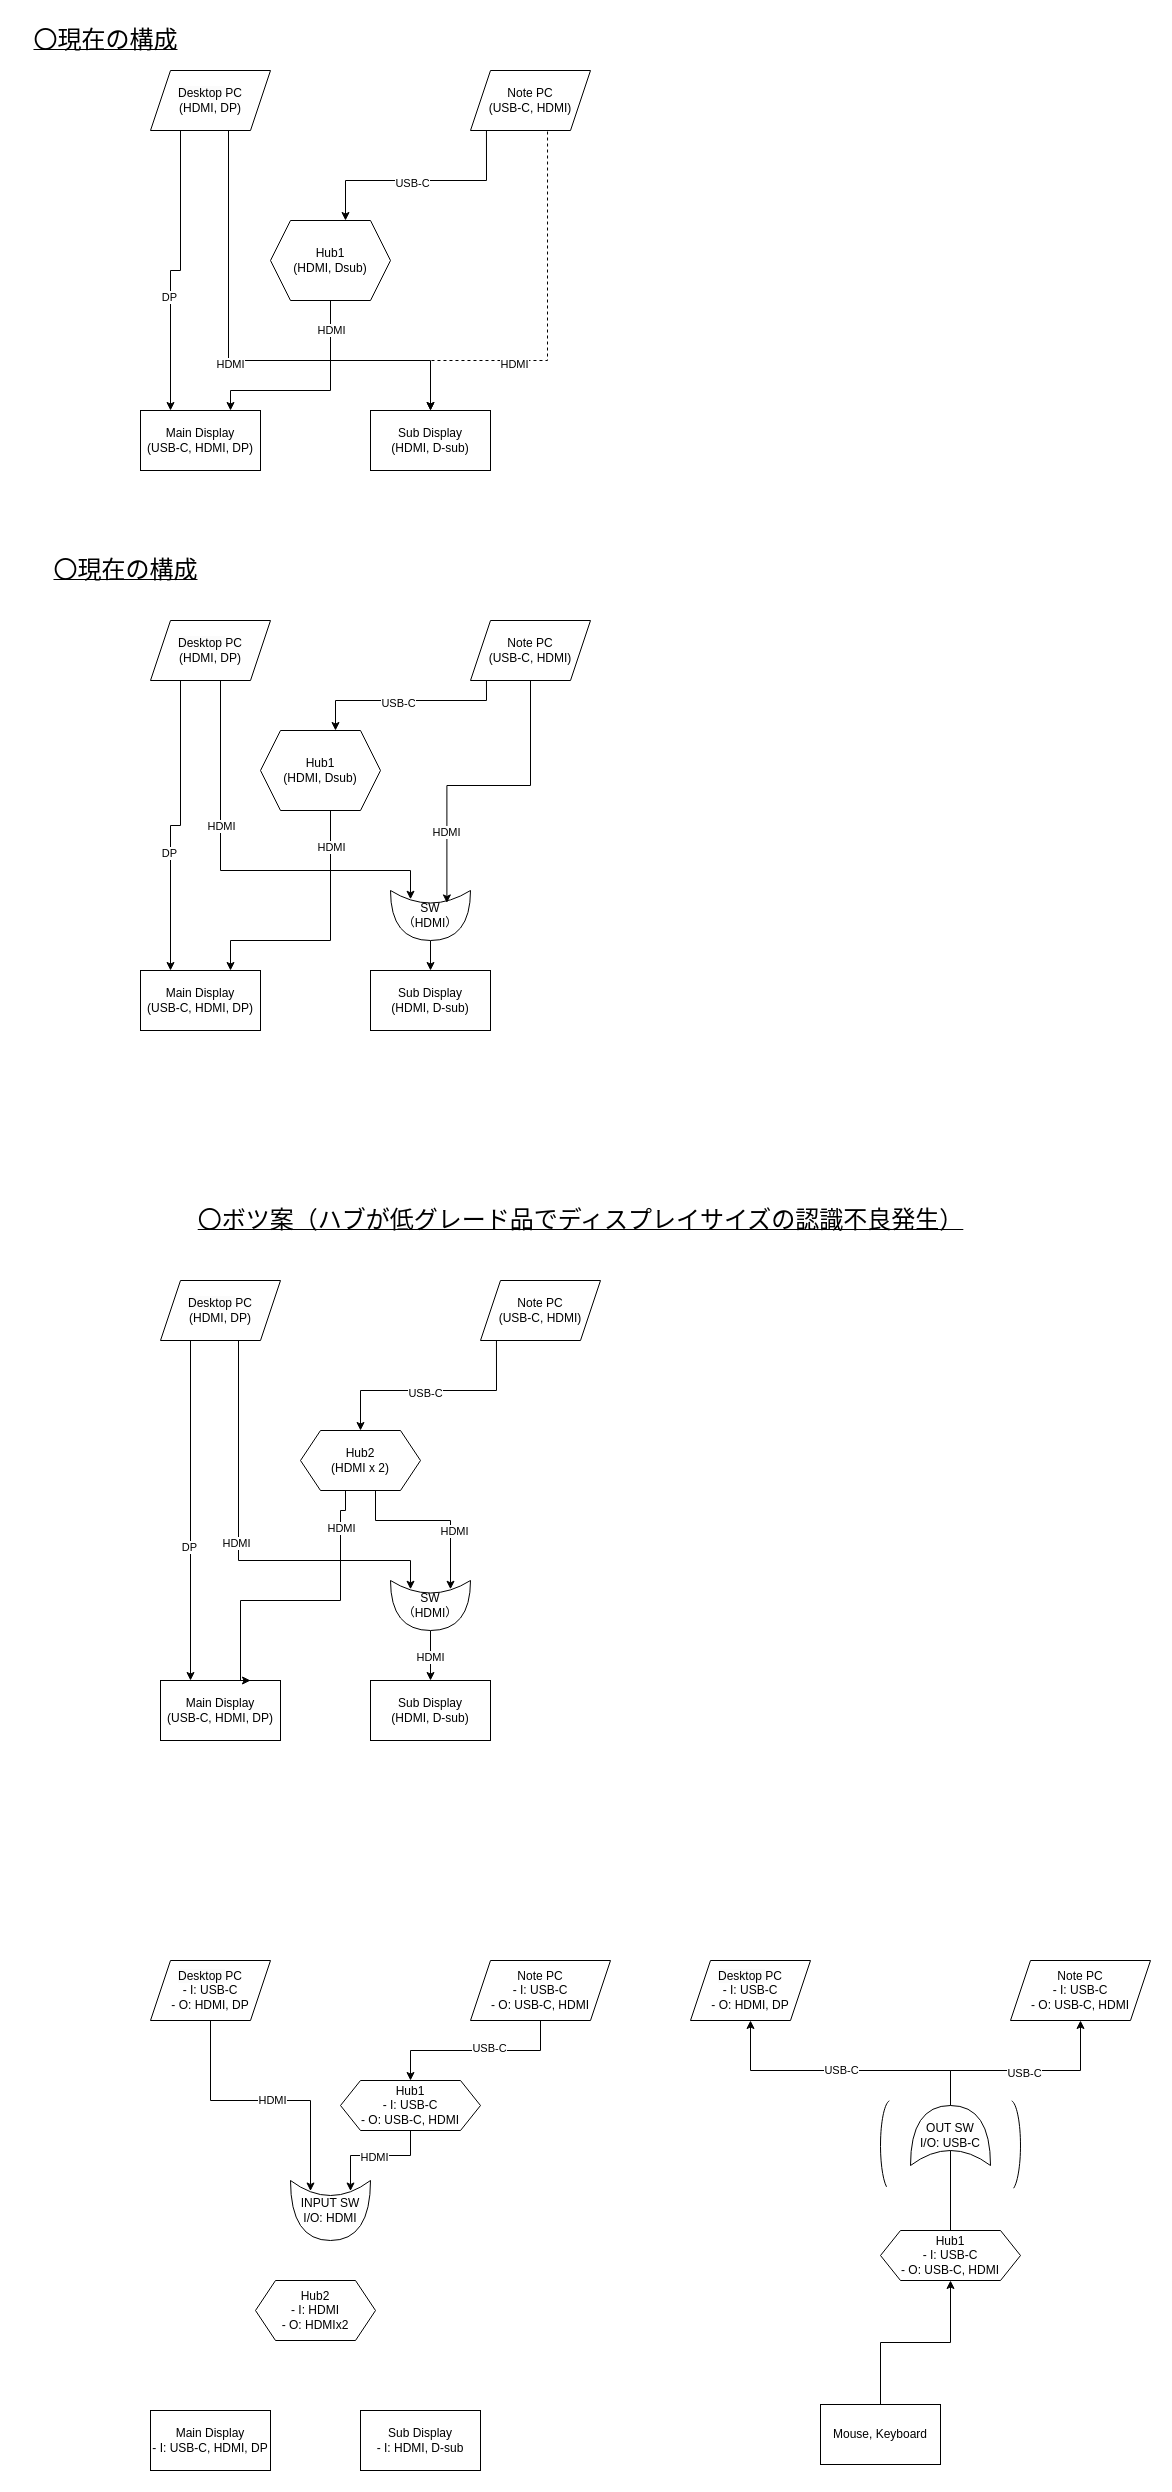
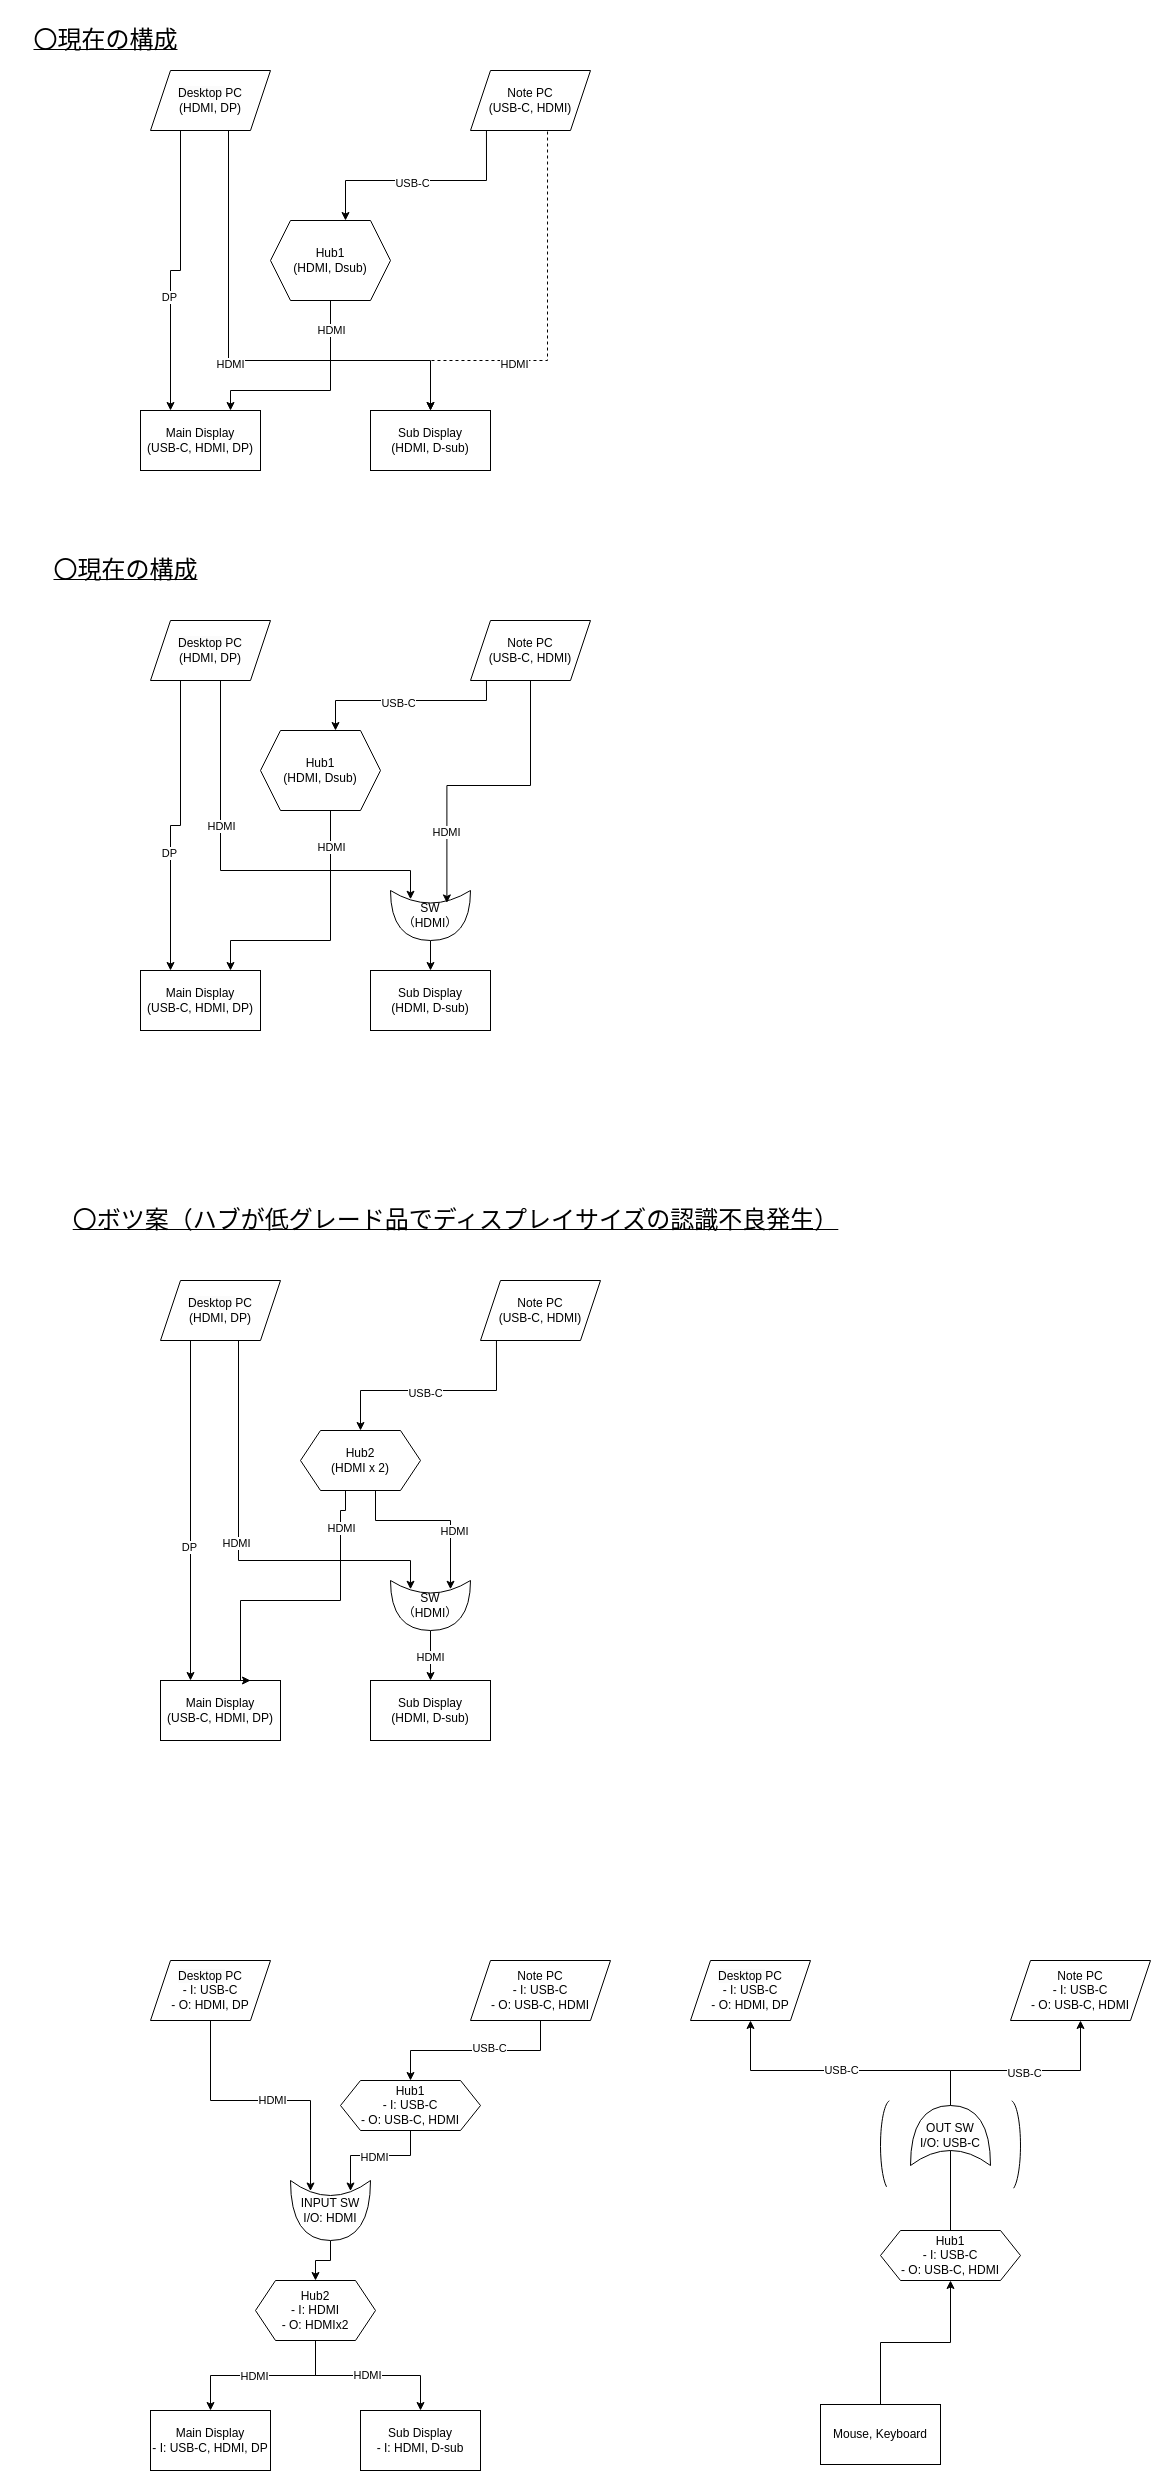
(581, 1221) -> (456, 1221)
none -> (327, 2261)
none -> (249, 2376)
none -> (382, 2376)
